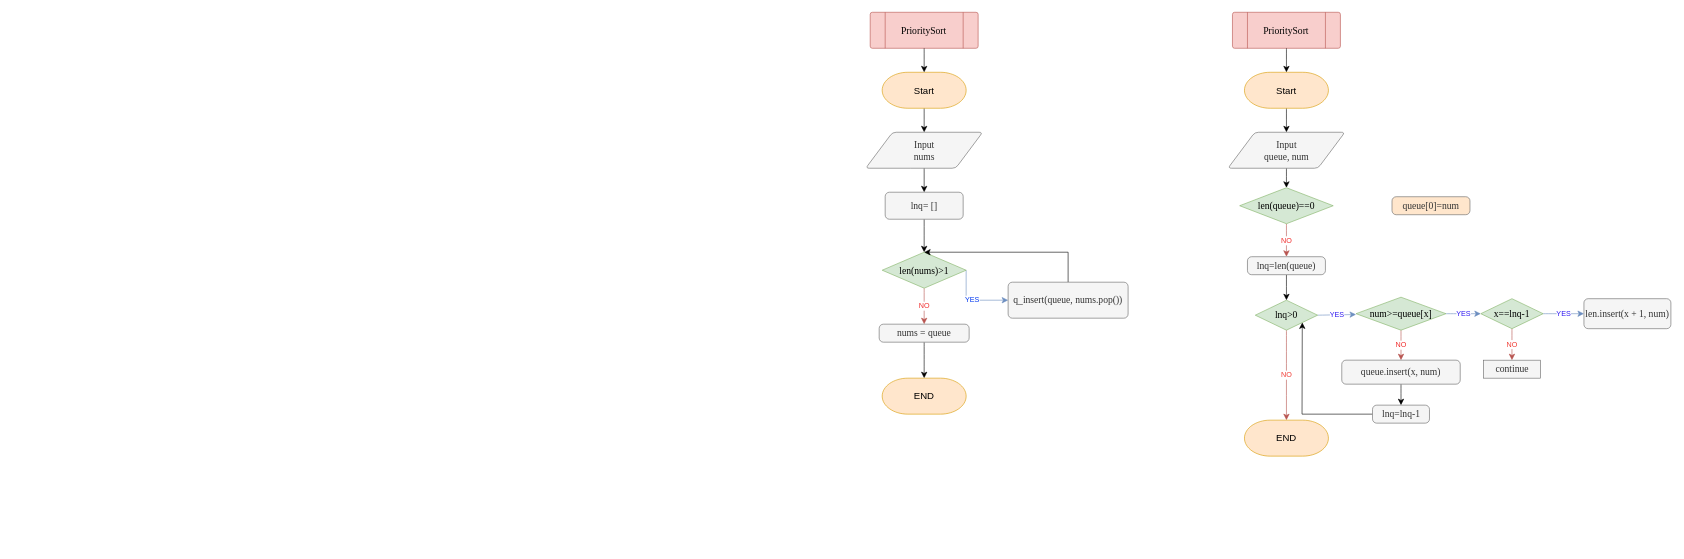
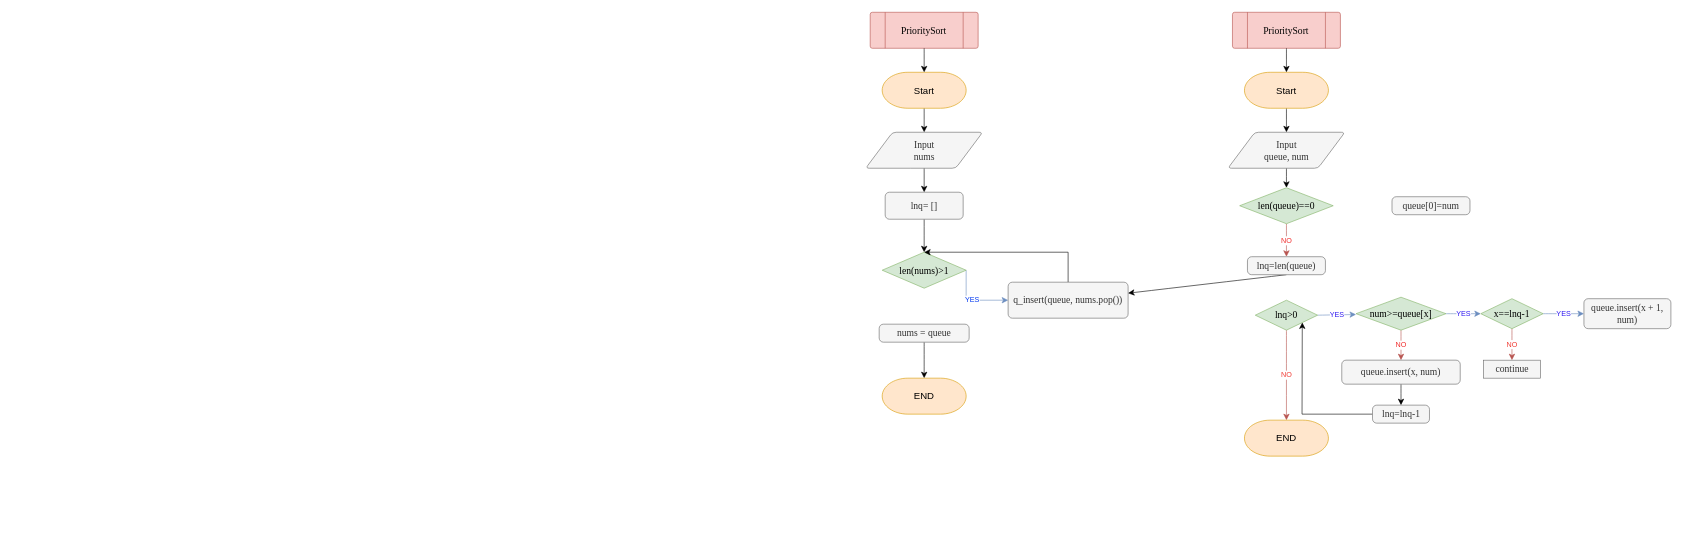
(1431, 206) -> (1431, 206)
(1287, 285) -> (1208, 284)
(924, 309) -> none
(1628, 314) -> (1628, 314)
